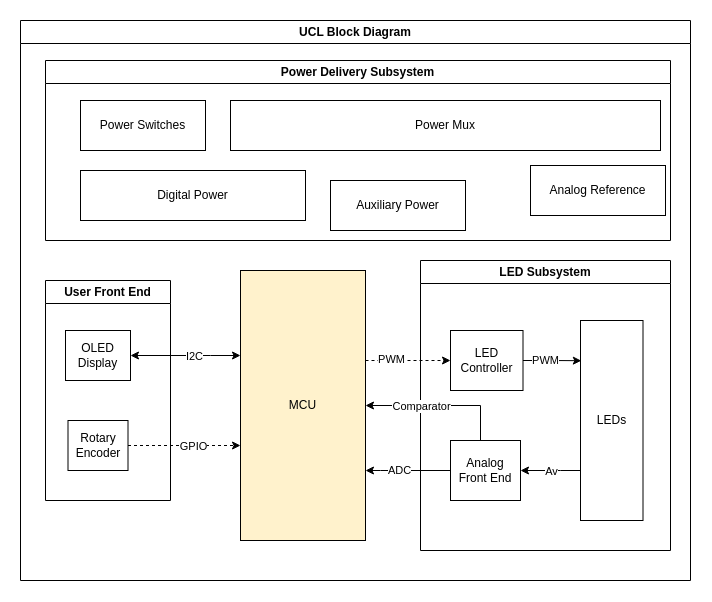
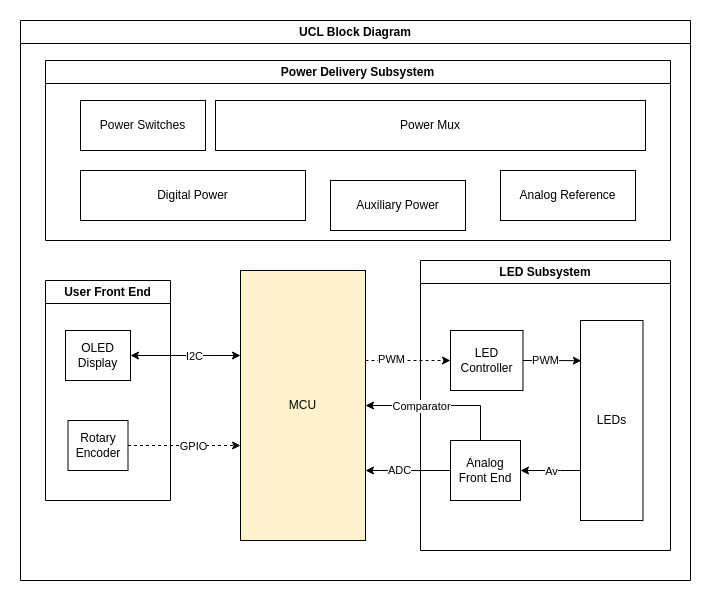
(446, 126) -> (431, 126)
(598, 191) -> (568, 196)
